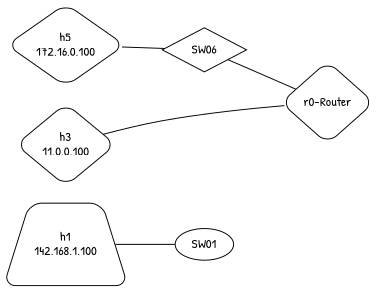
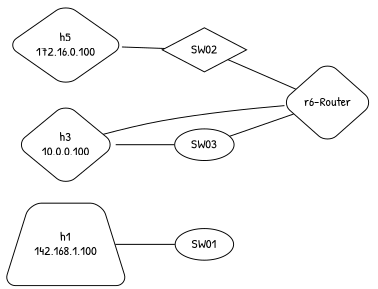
(204, 50) -> (204, 50)
(328, 103) -> (328, 103)
(66, 145) -> (66, 145)
none -> (204, 145)
